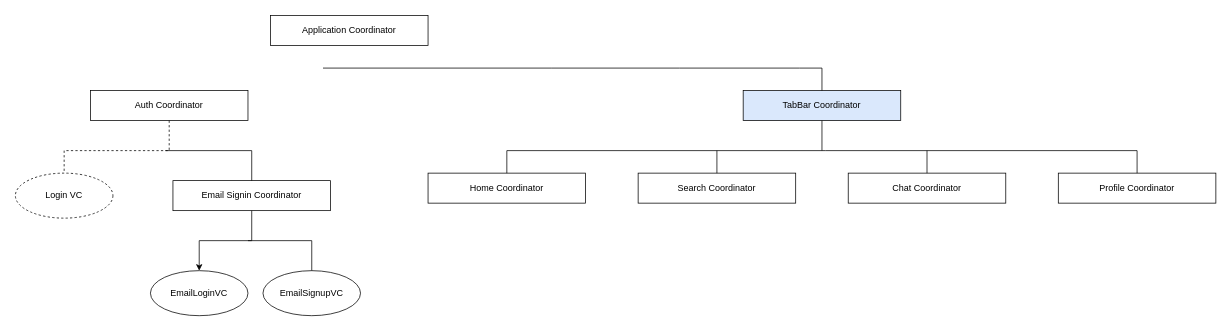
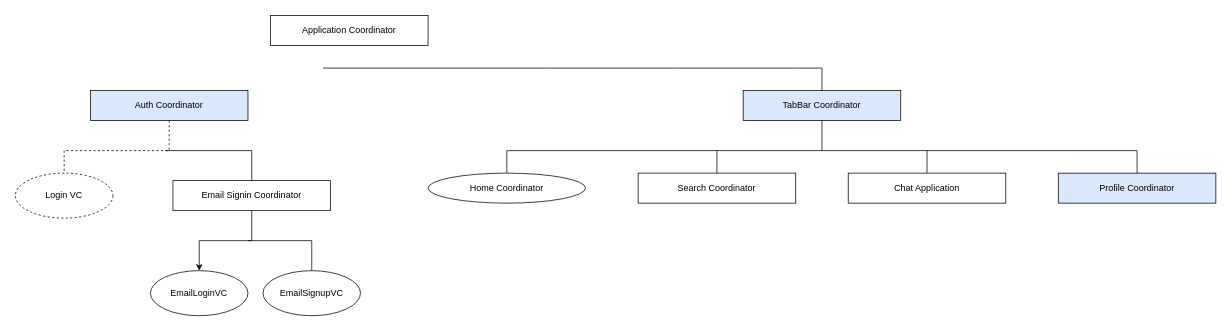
(169, 105) -> (169, 105)
(507, 188) -> (507, 188)
(927, 188) -> (927, 188)
(1137, 188) -> (1137, 188)
